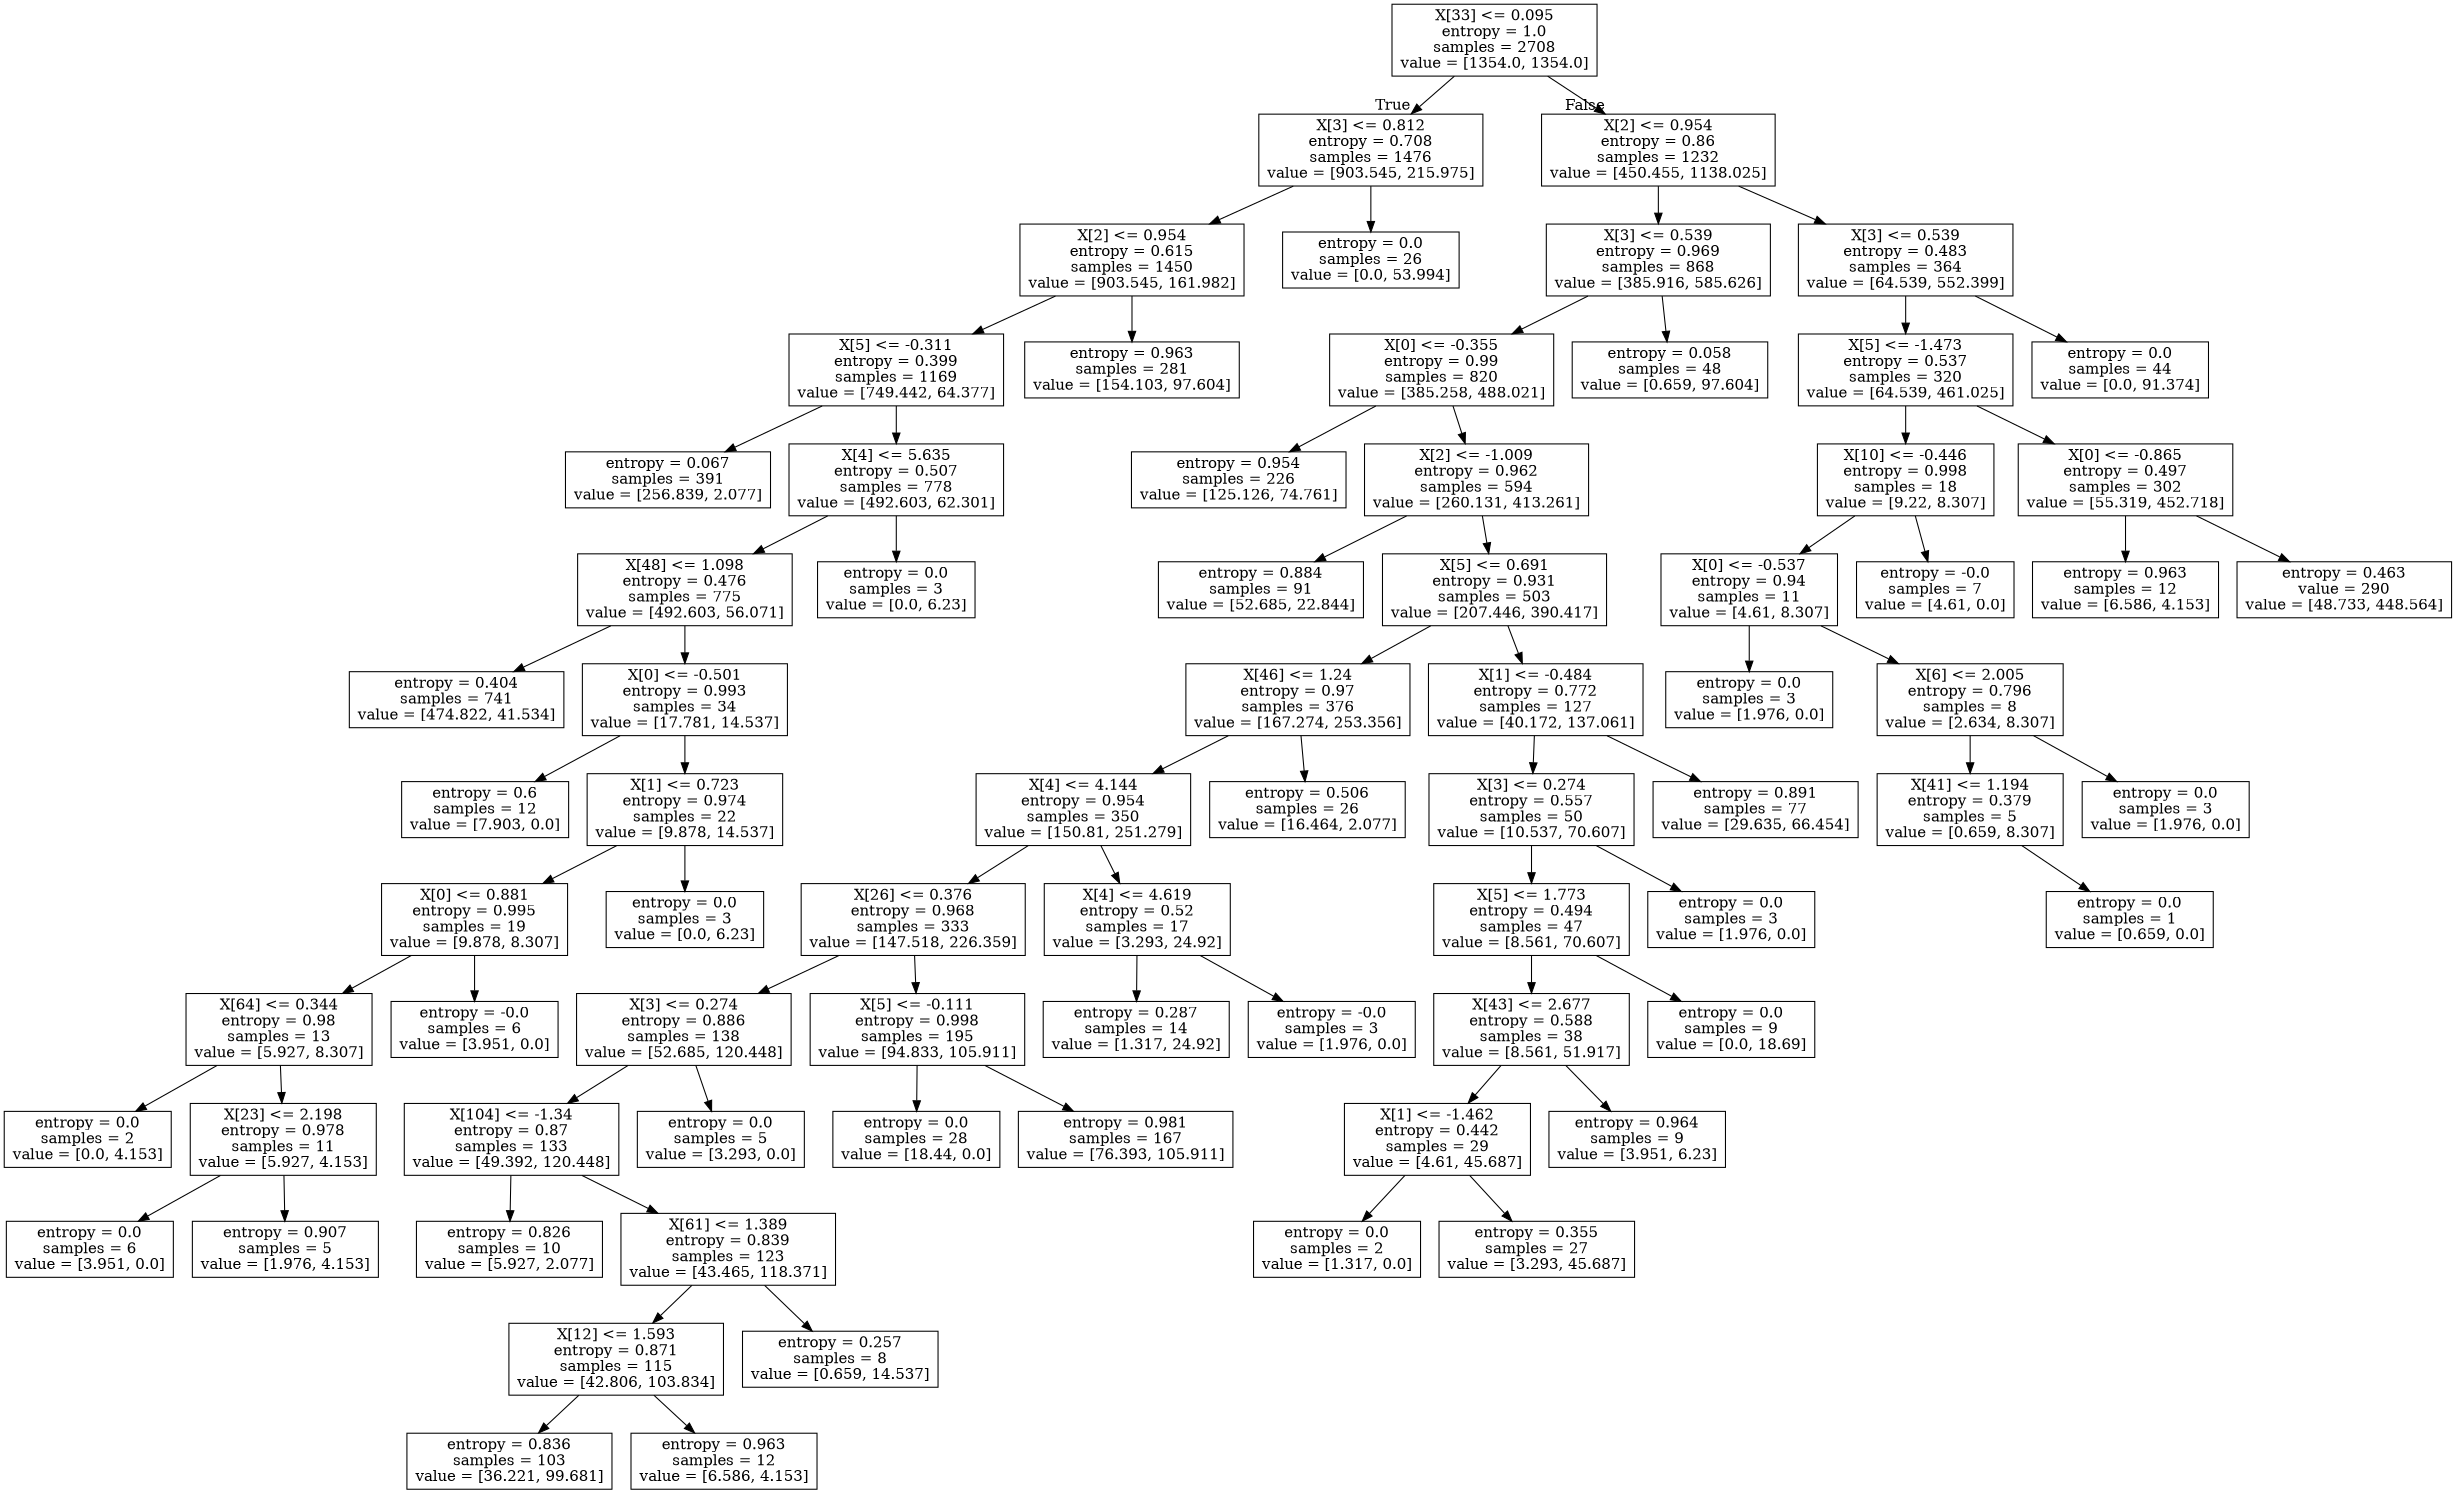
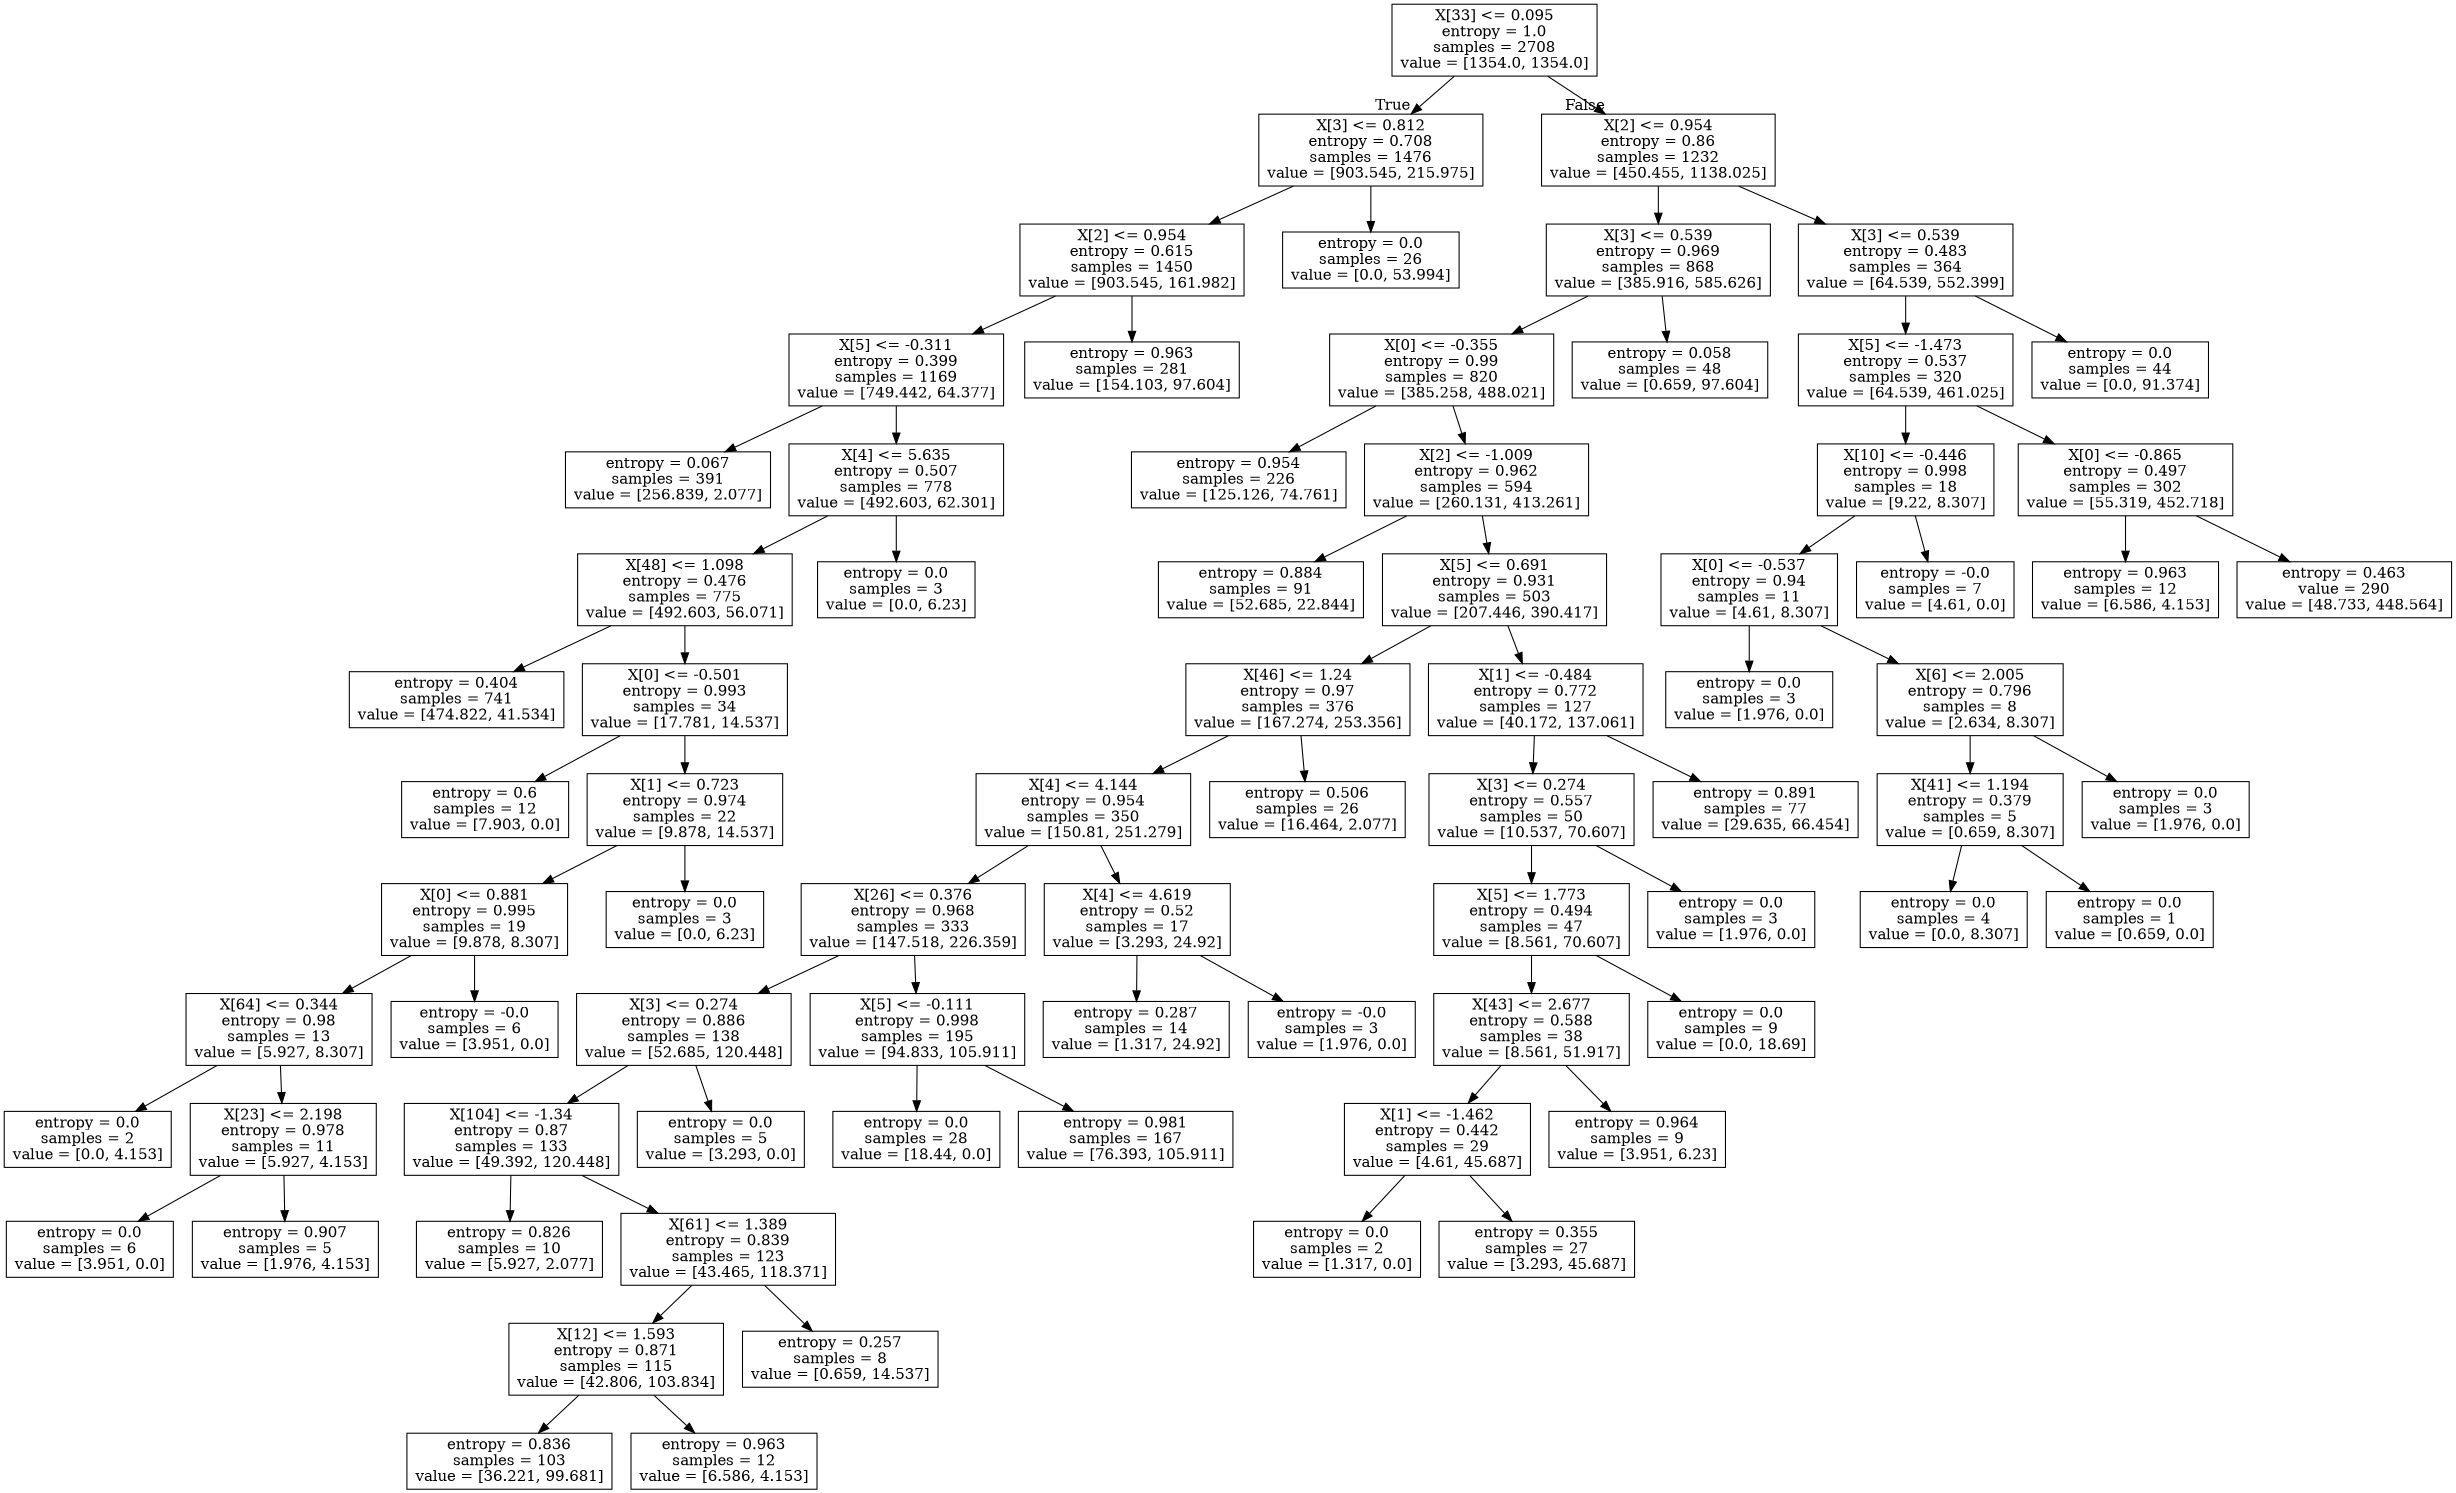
none -> (1944, 920)
